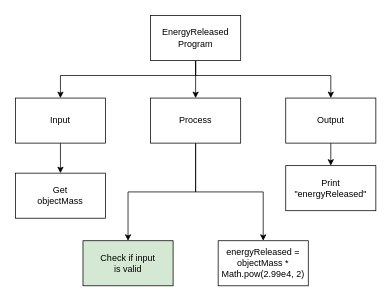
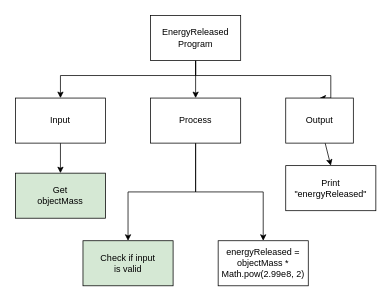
(330, 120) -> (319, 120)
(60, 195) -> (60, 195)
(263, 263) -> (263, 263)
